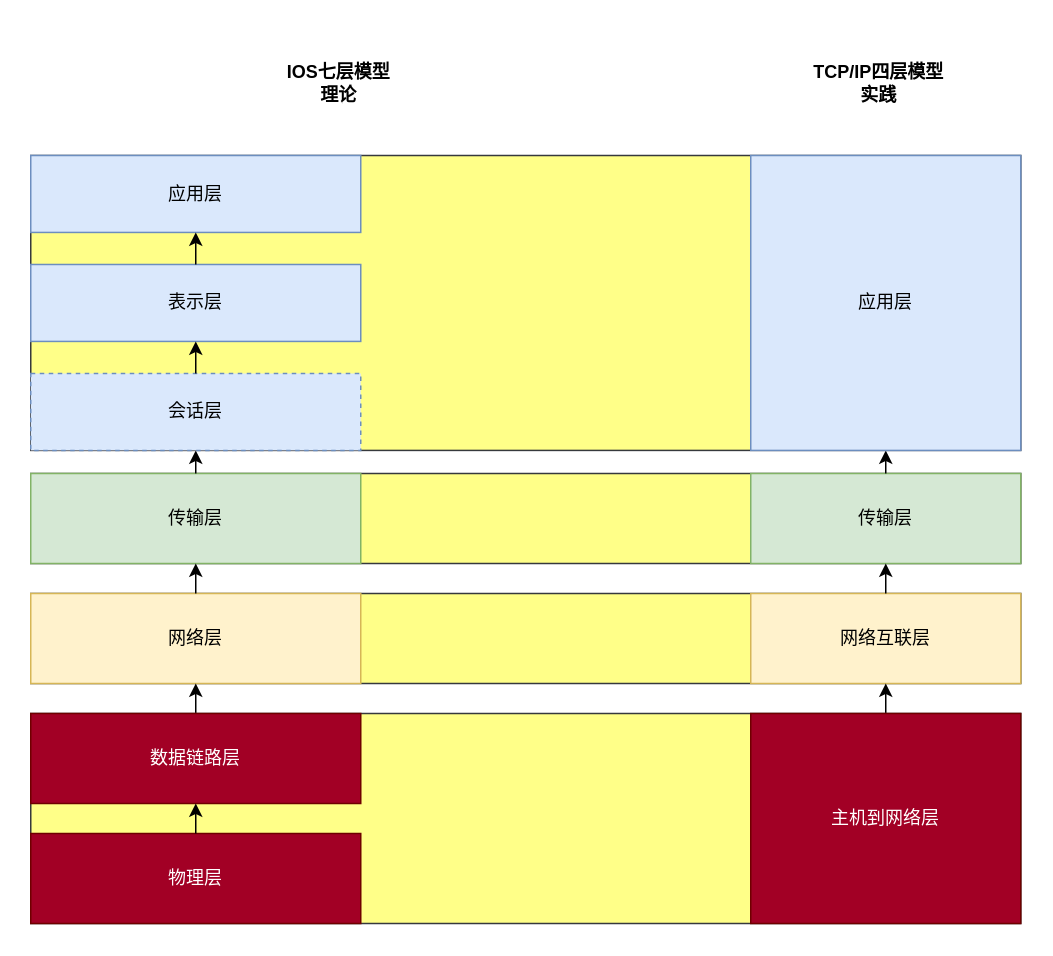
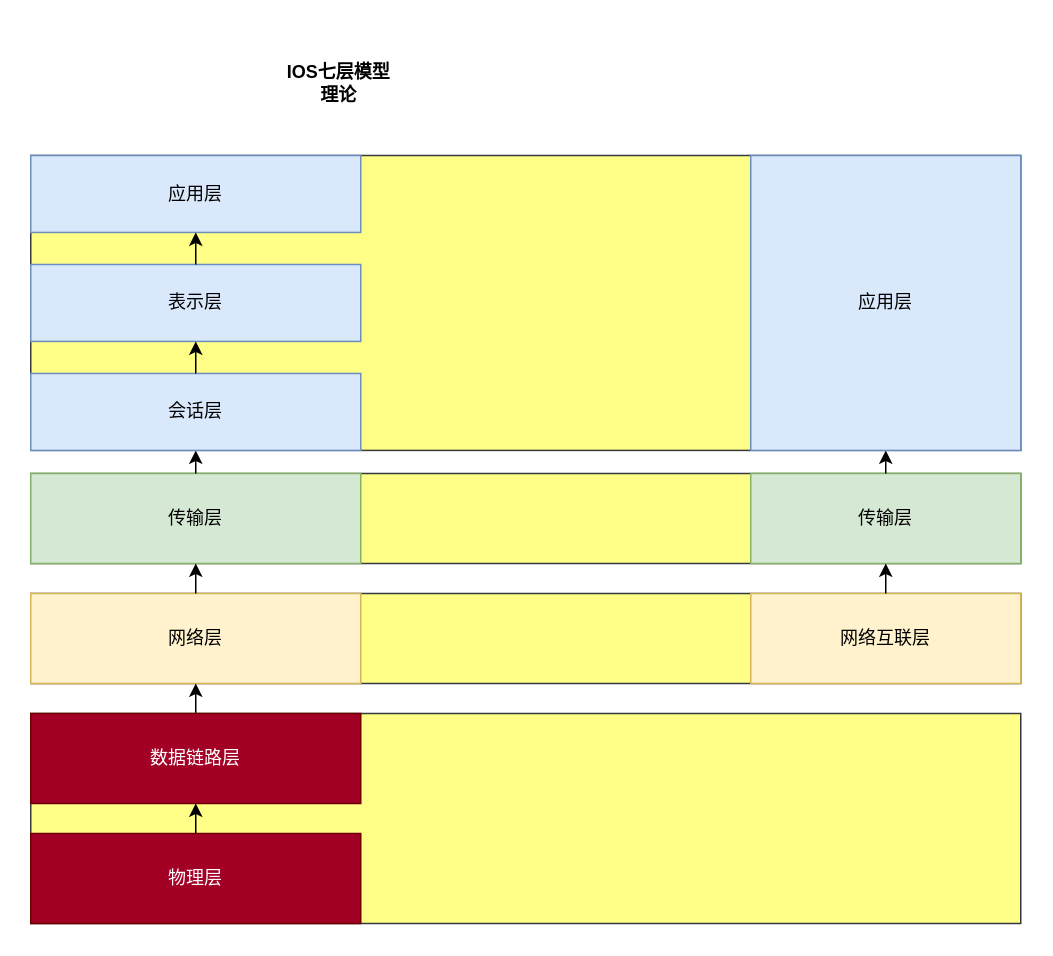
(878, 83) -> none
(196, 412) -> (196, 412)
(886, 703) -> none
(886, 818) -> none
